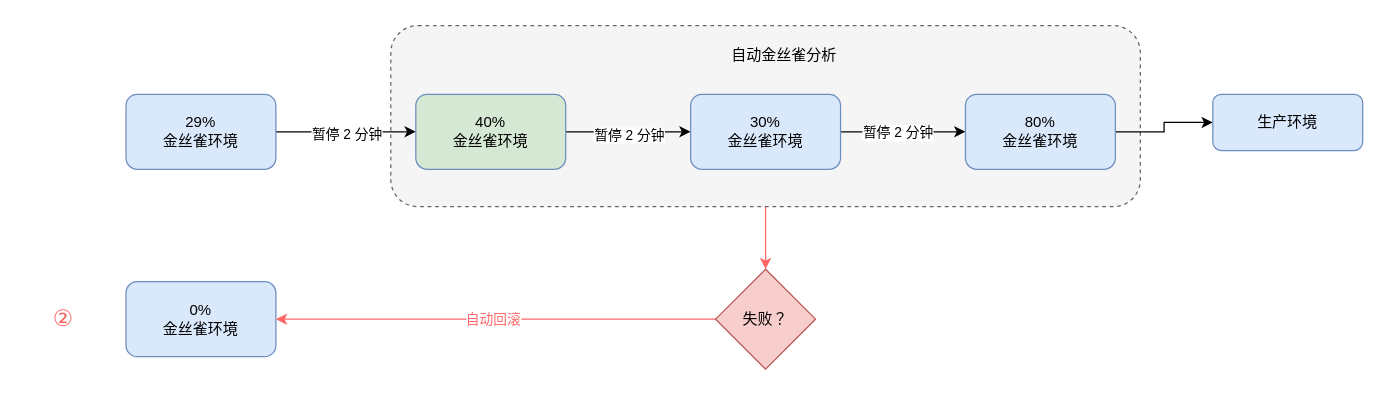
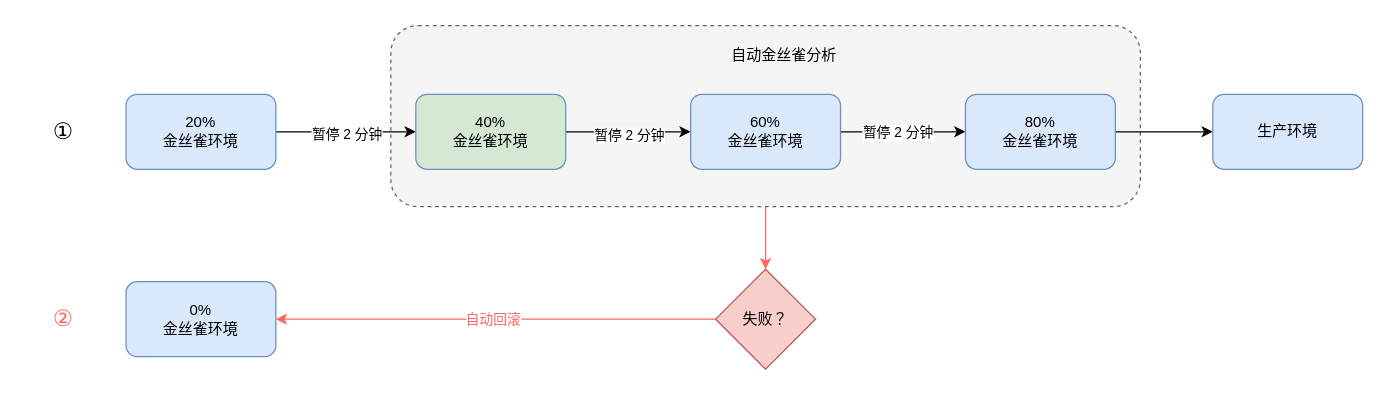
(1288, 123) -> (1288, 132)
none -> (63, 132)
(201, 132) -> (201, 132)
(766, 132) -> (766, 132)
